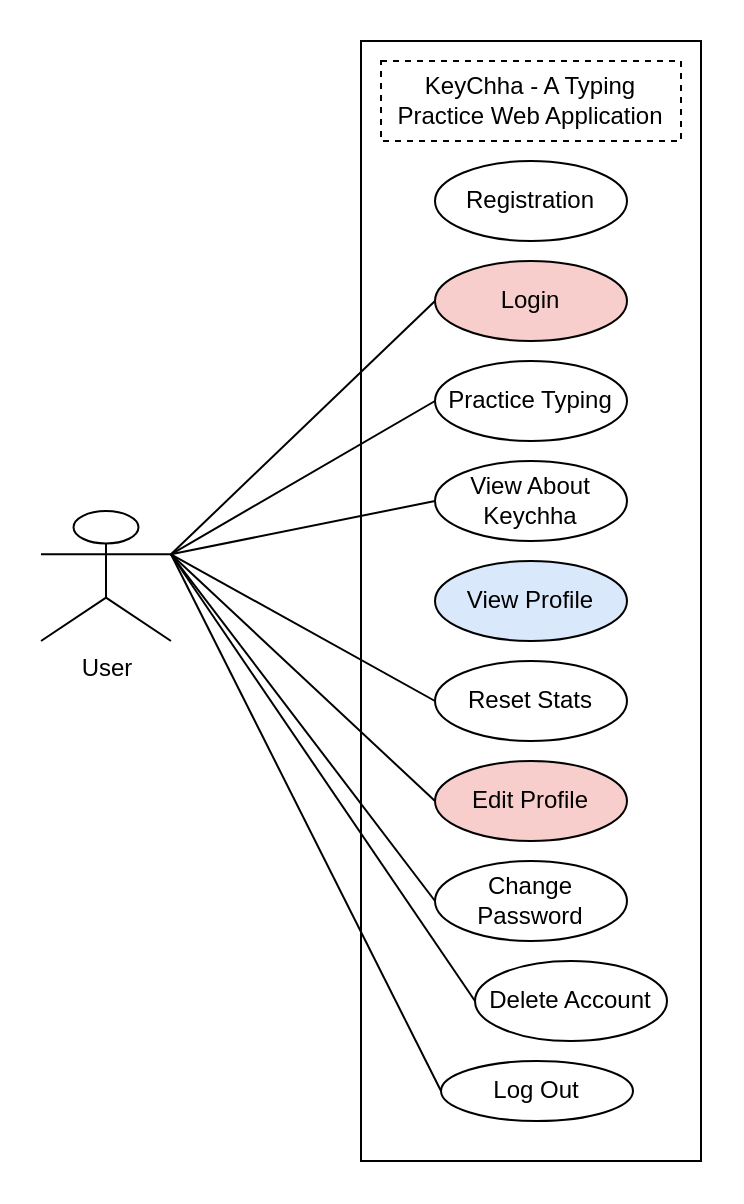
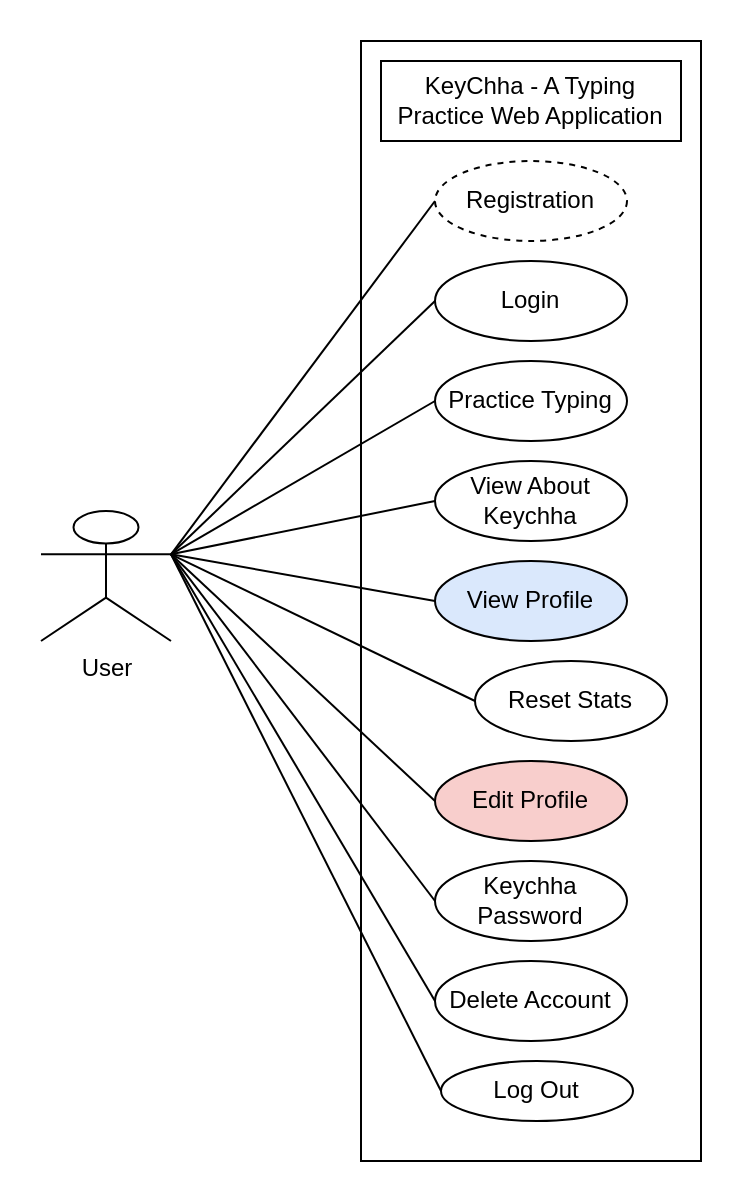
(531, 101) -> (531, 101)
(531, 201) -> (531, 201)
(531, 301) -> (531, 301)
none -> (307, 372)
none -> (308, 579)
(531, 701) -> (571, 701)
(531, 901) -> (531, 901)
(571, 1001) -> (531, 1001)
